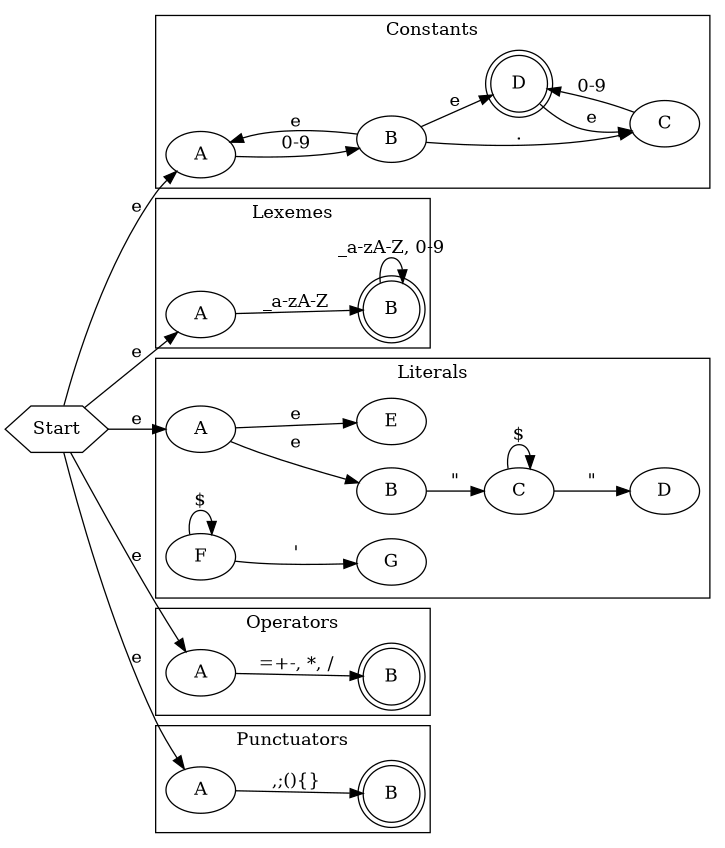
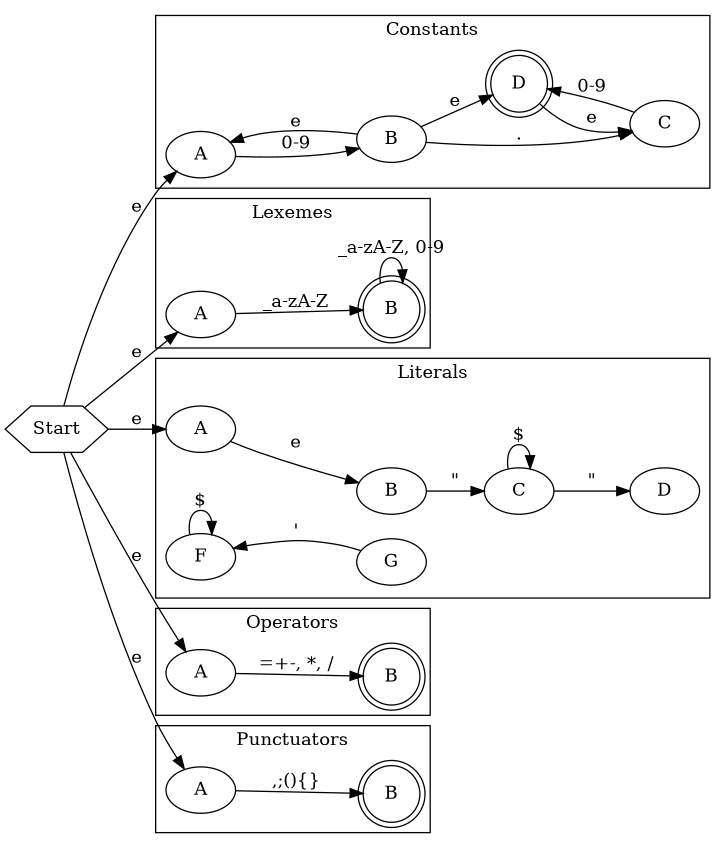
(392, 421) -> none
(289, 564) -> (304, 541)
